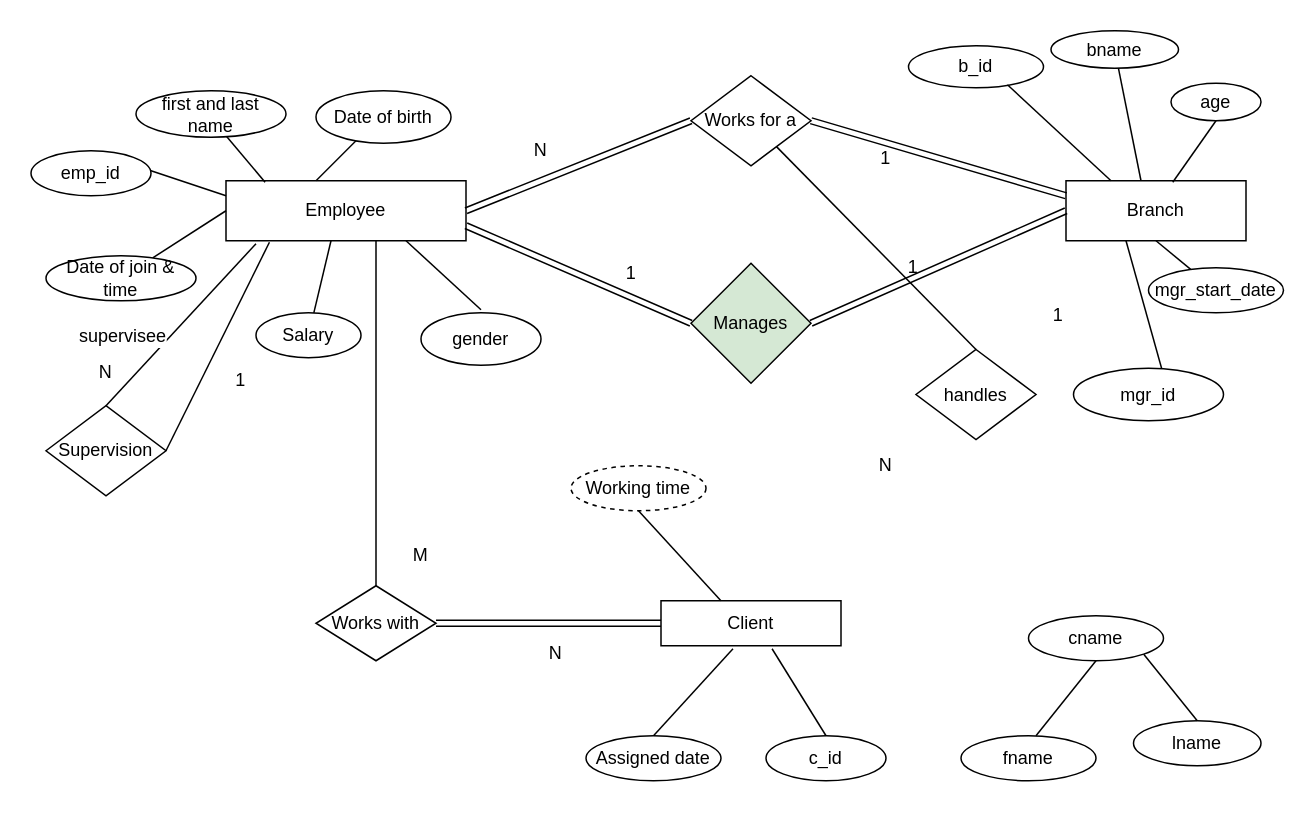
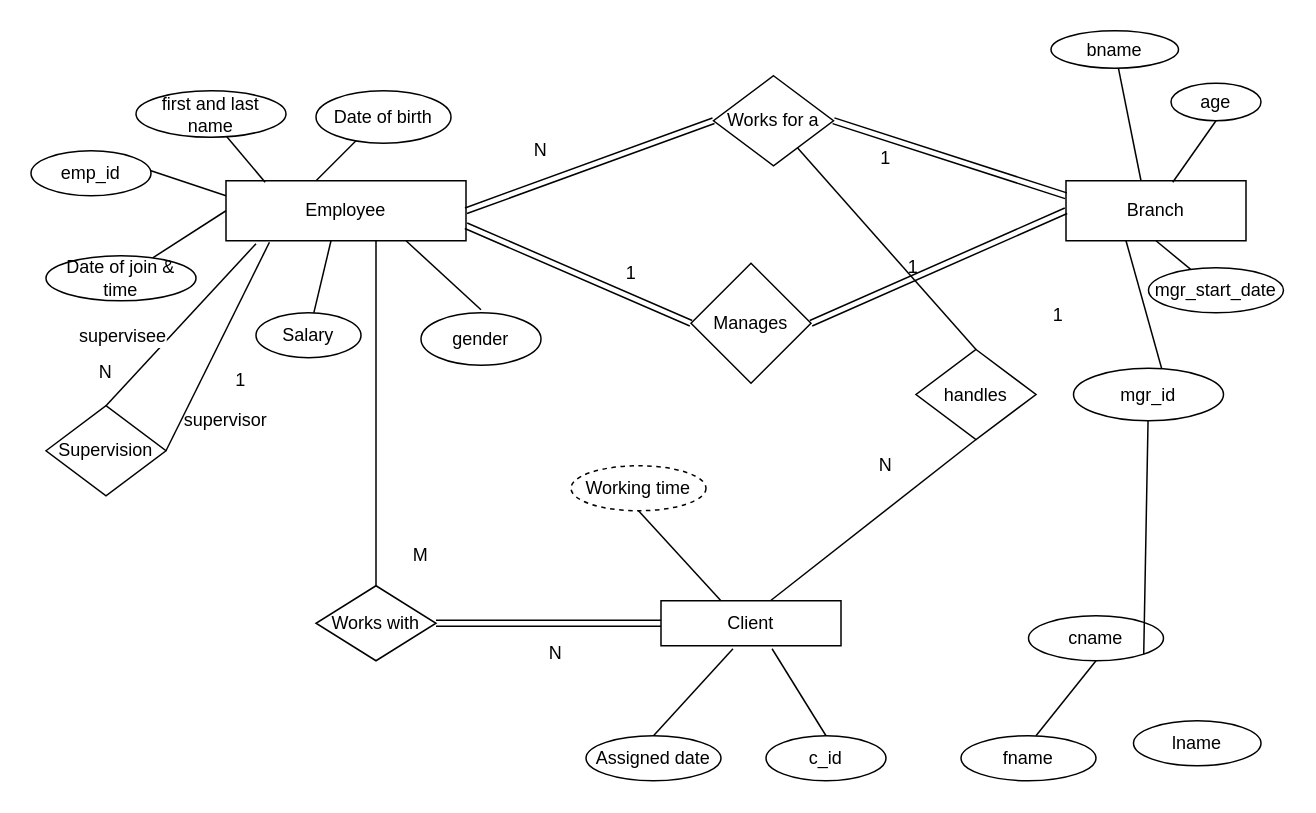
(976, 67) -> none
(751, 121) -> (773, 121)
(1059, 132) -> none
(751, 323) -> (751, 323)
none -> (226, 421)
none -> (873, 520)
(1170, 687) -> (1146, 538)
